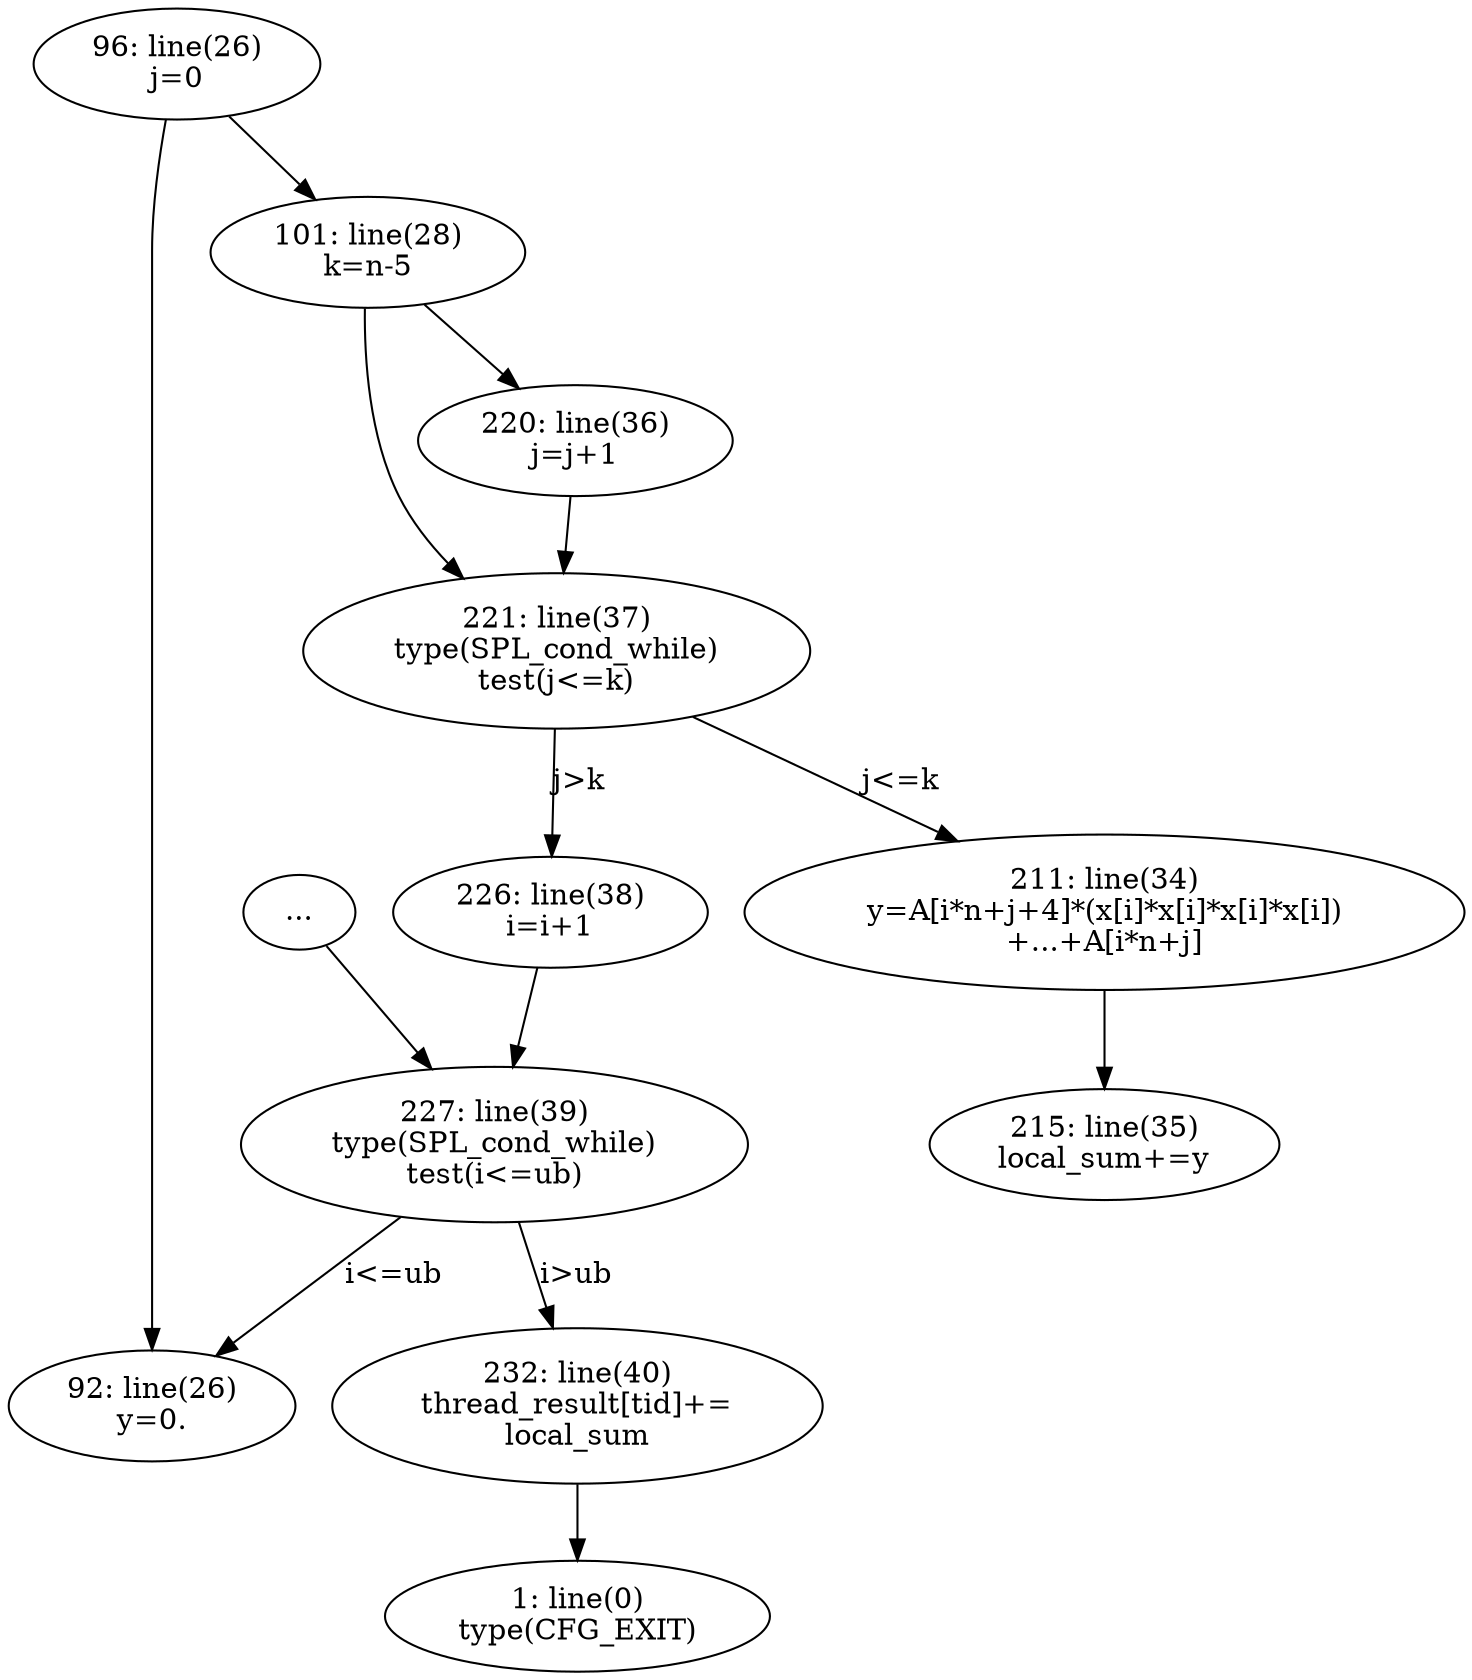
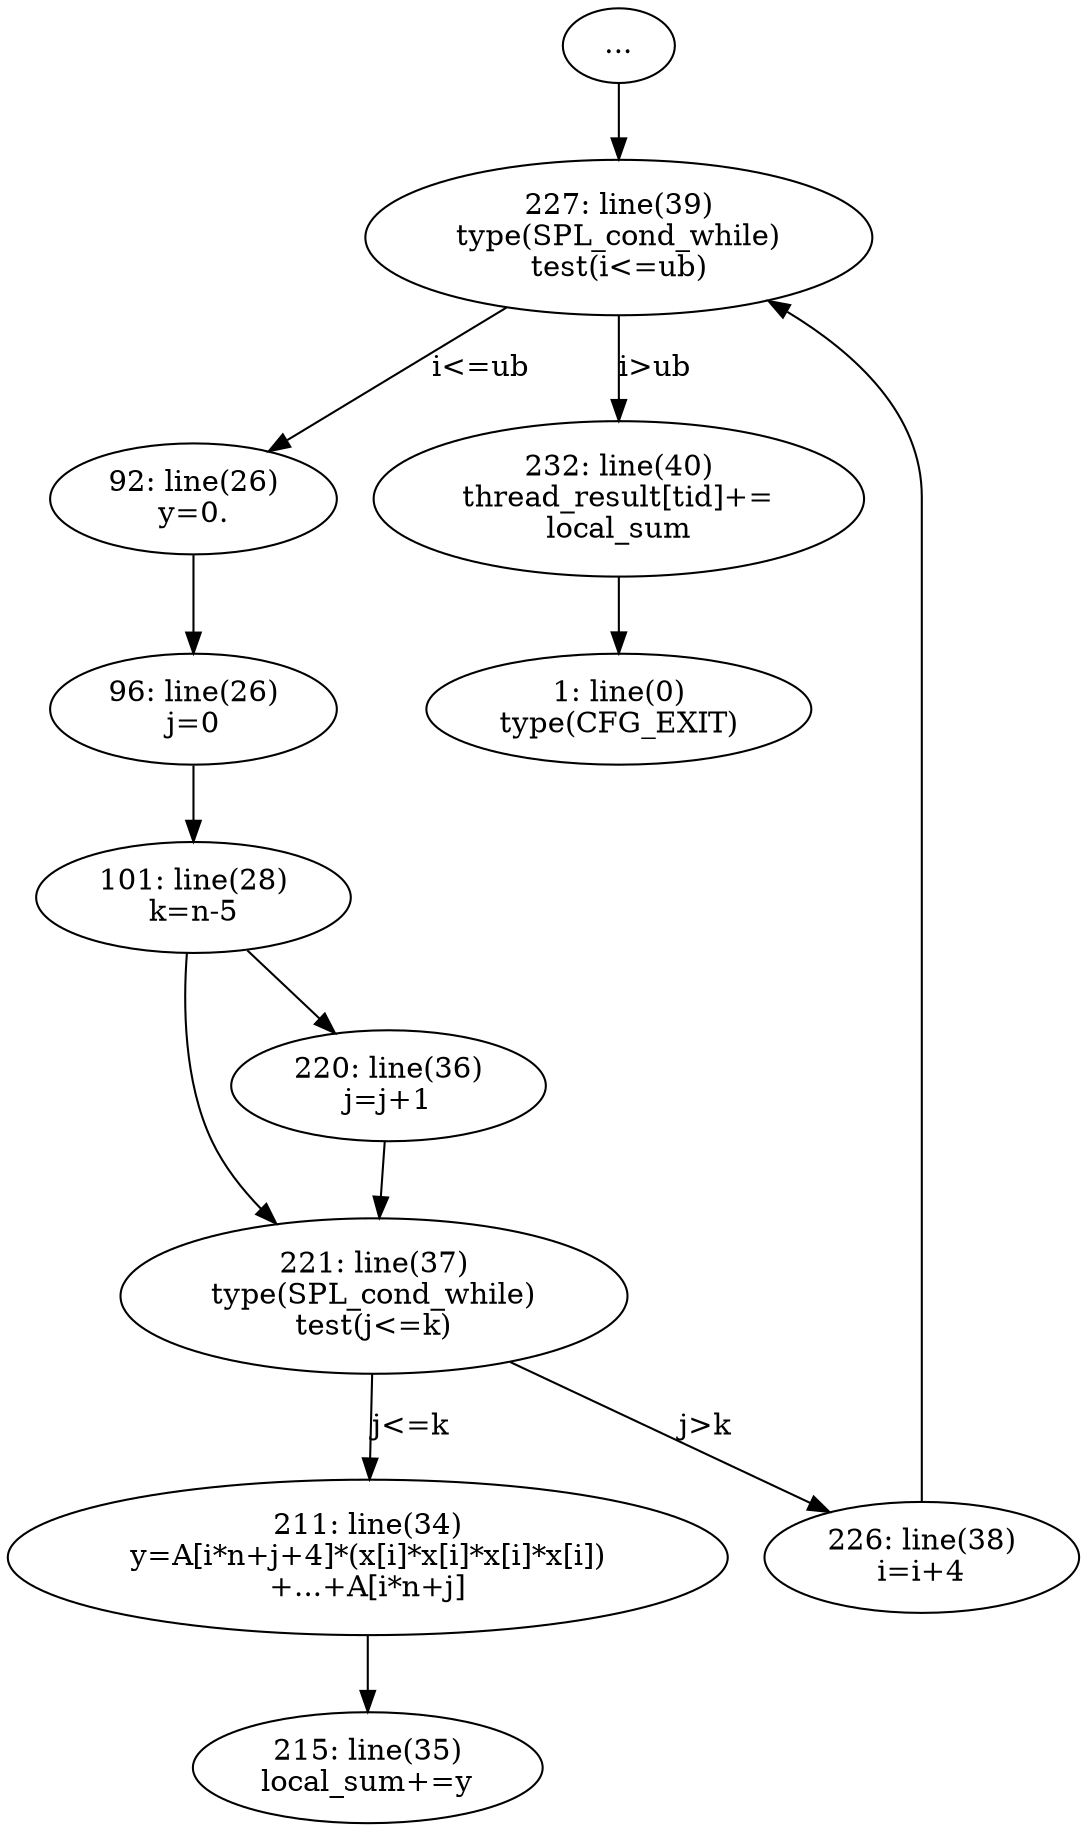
(152, 724) -> (193, 594)
(550, 912) -> (922, 1557)
